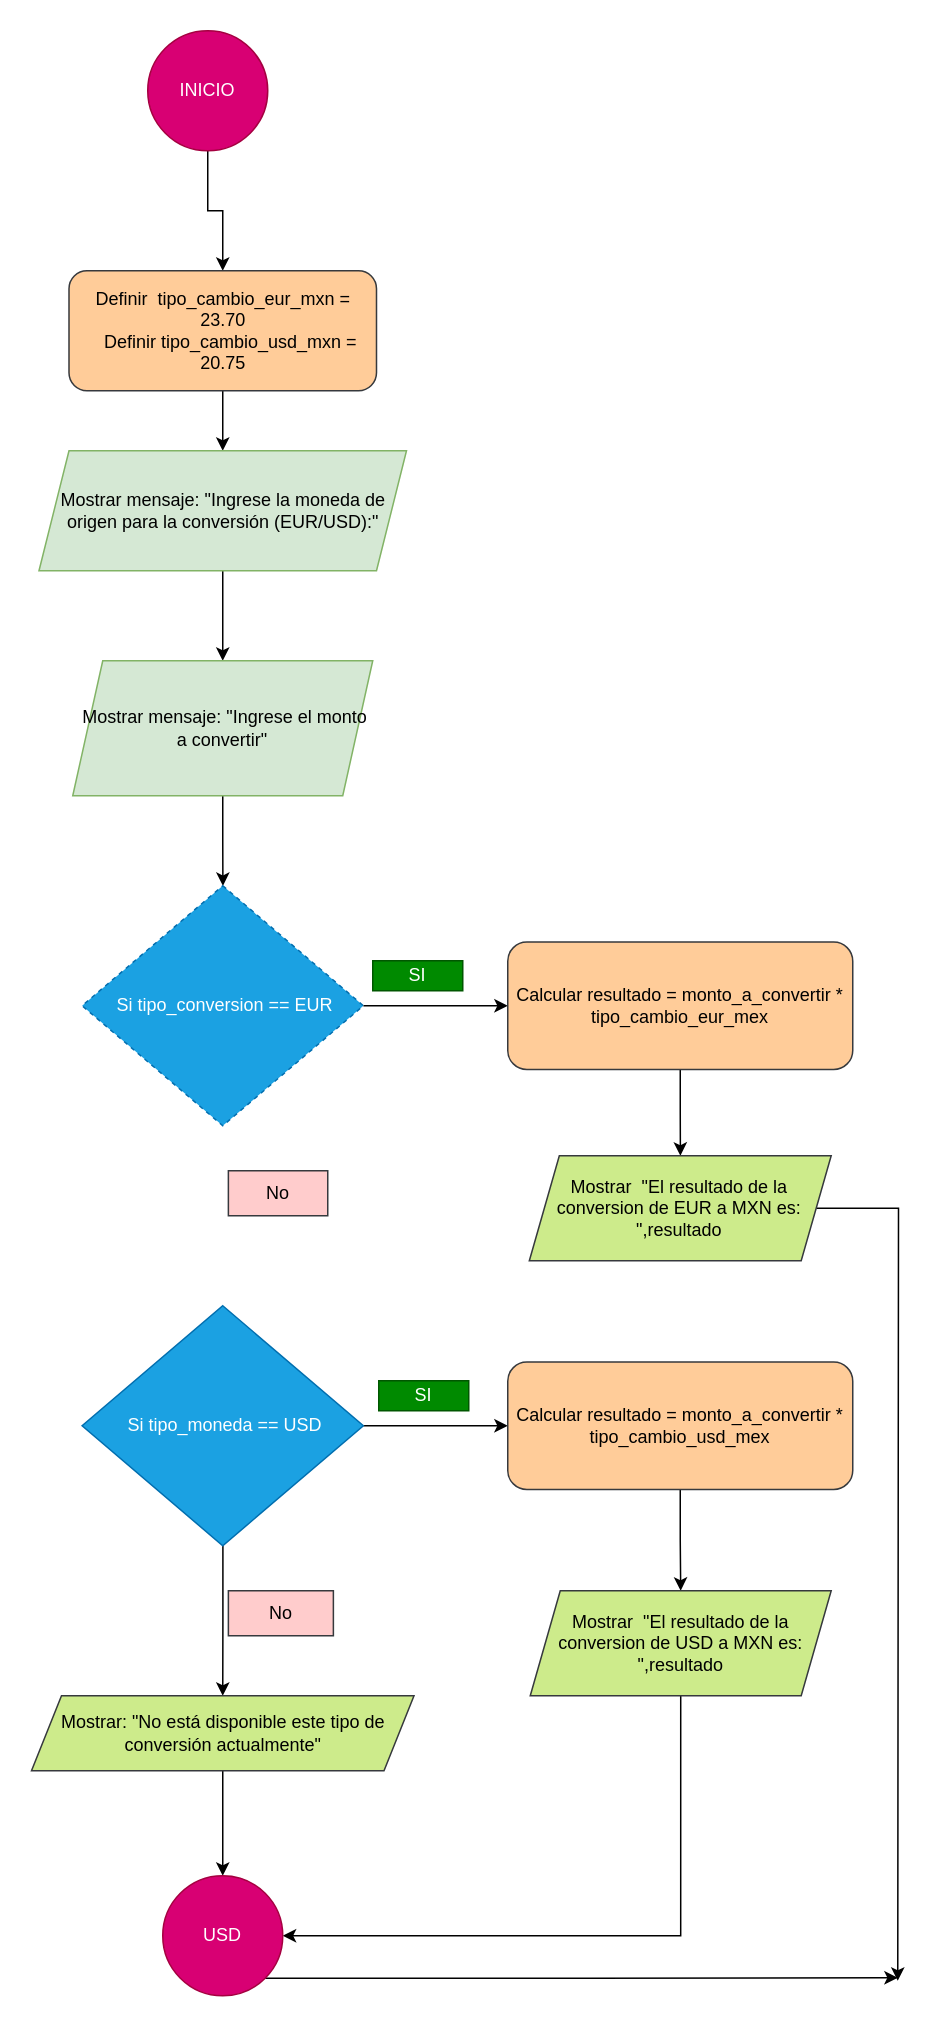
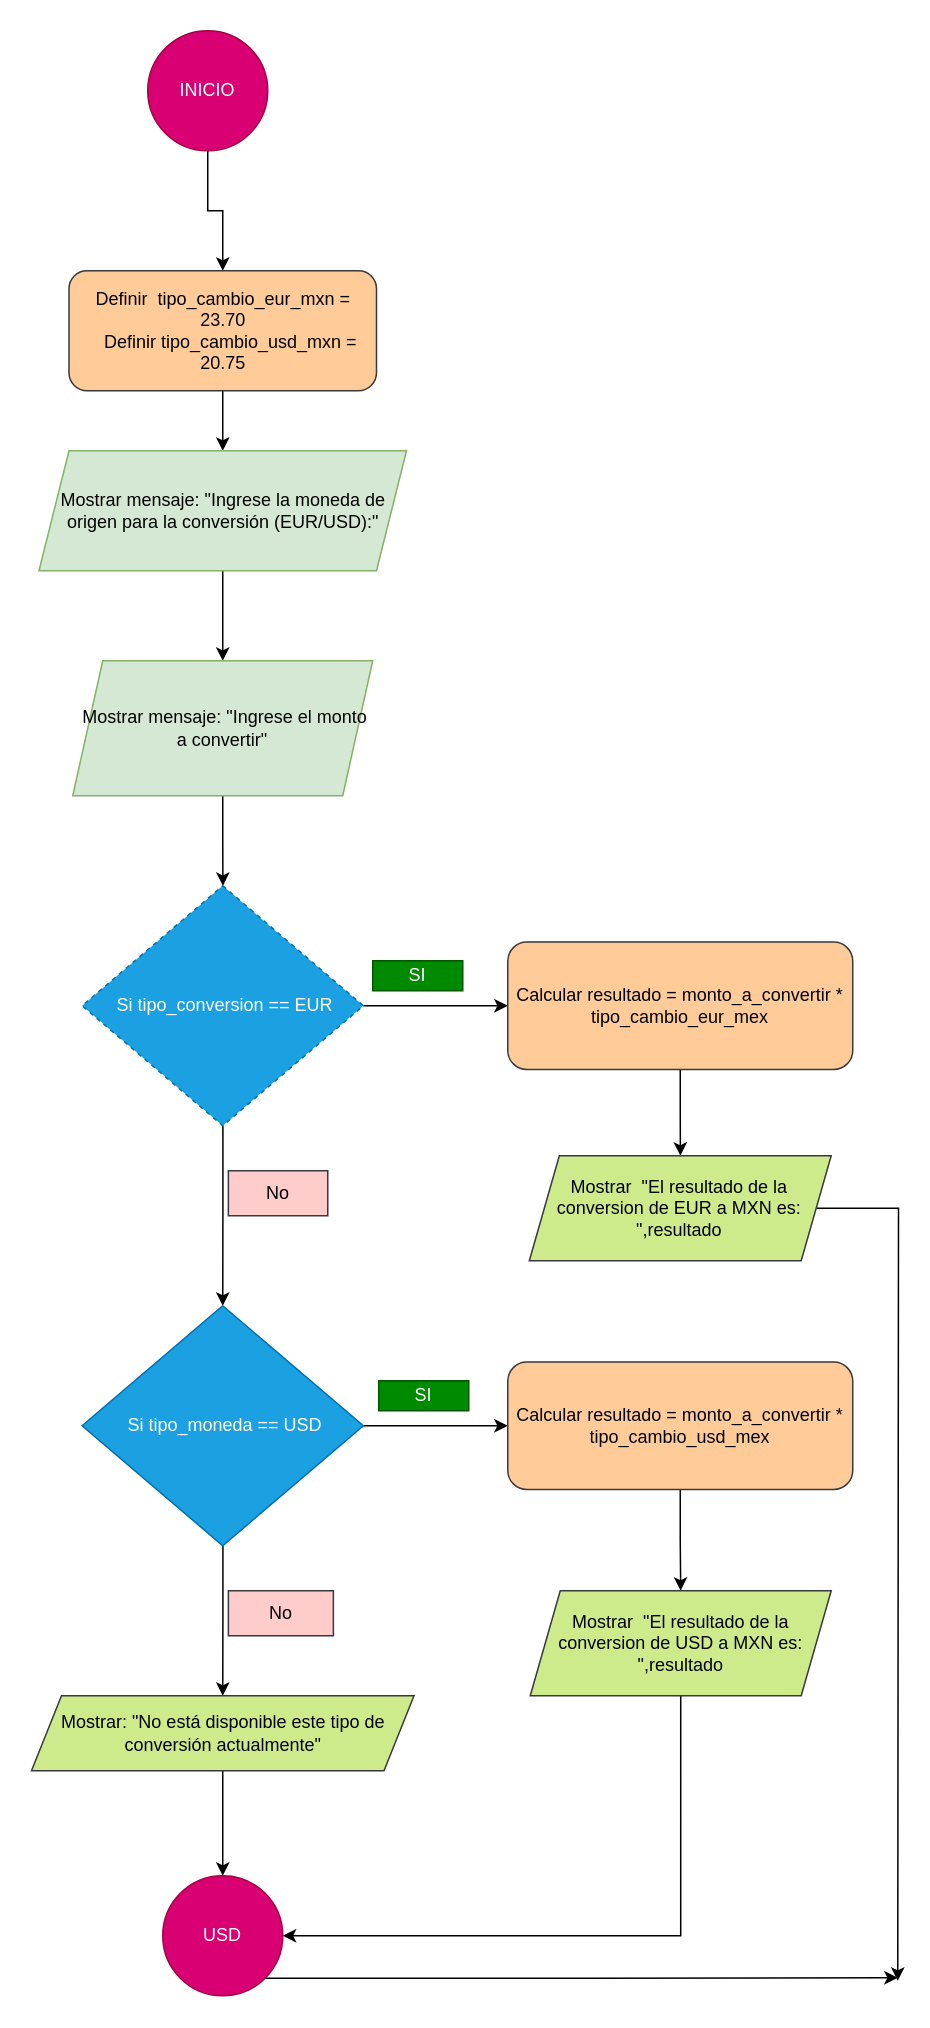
none -> (223, 1211)
